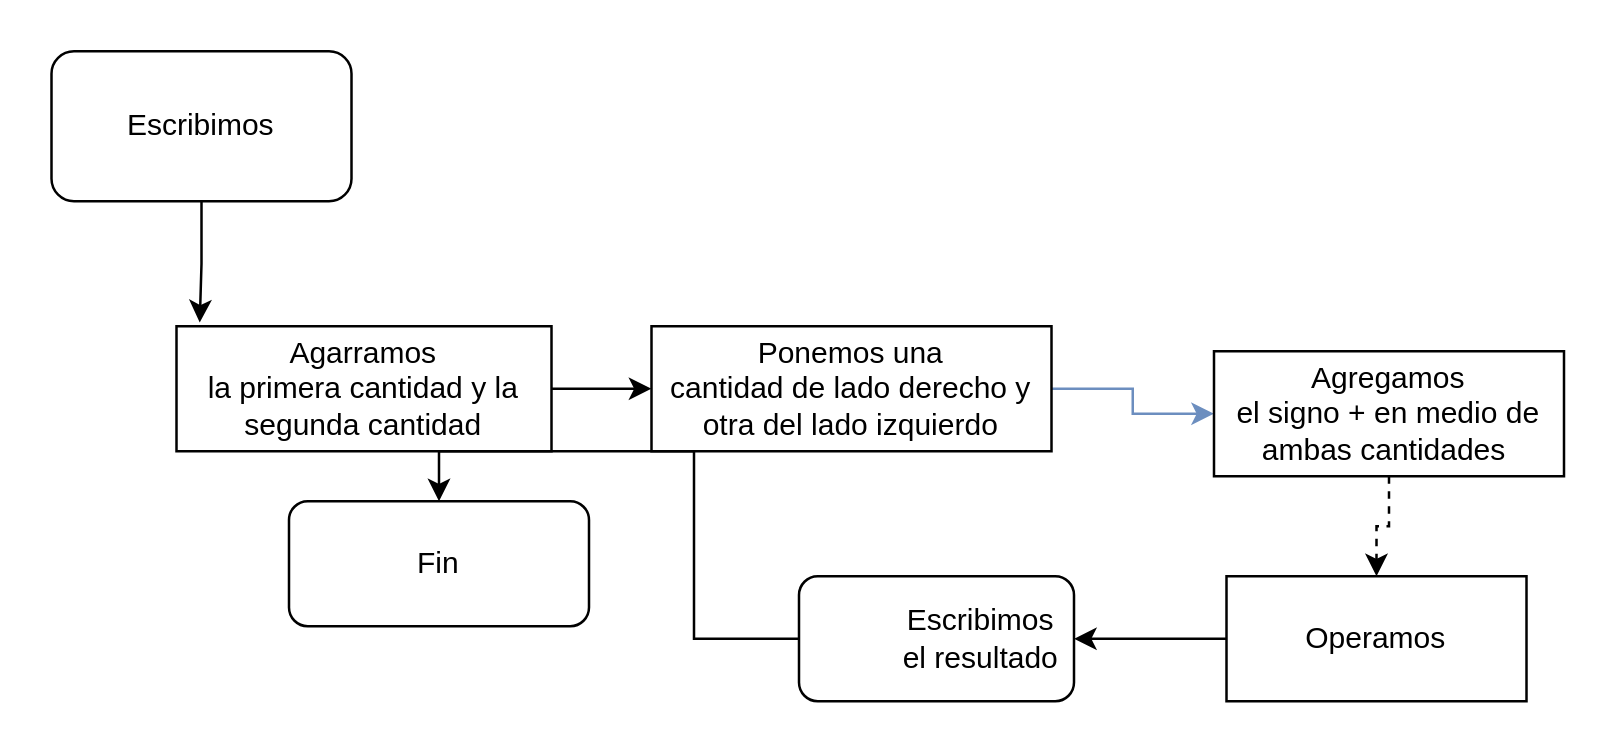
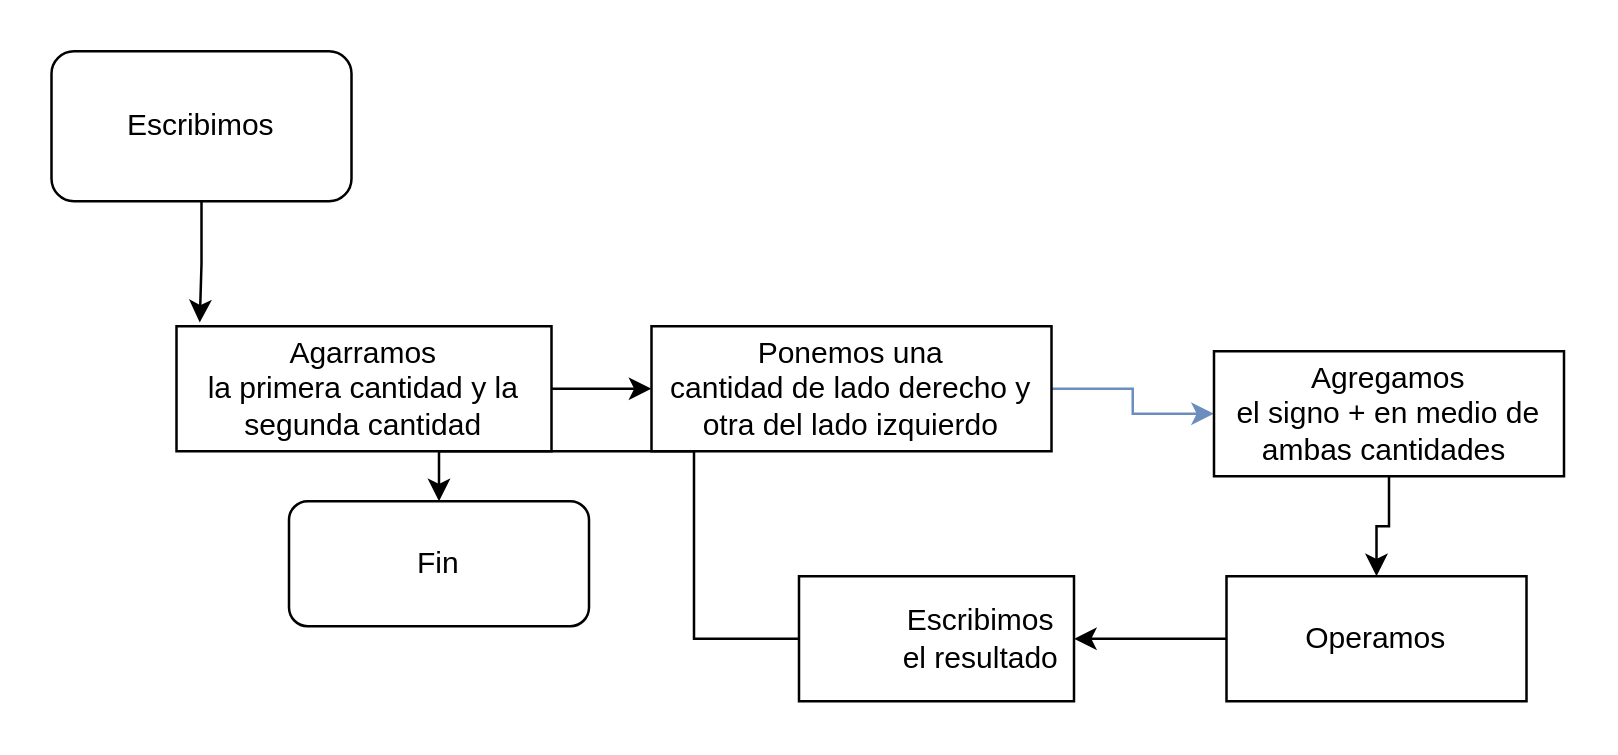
(1389, 522) -> (1389, 522)
(936, 639) -> (936, 639)
